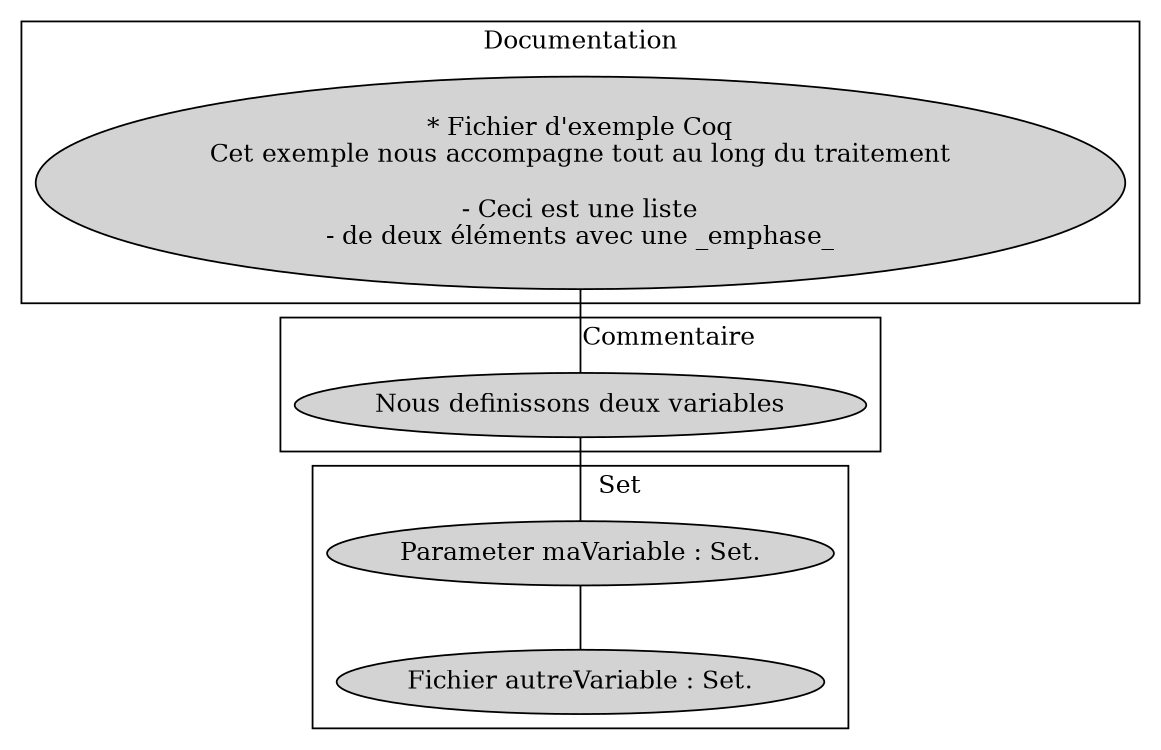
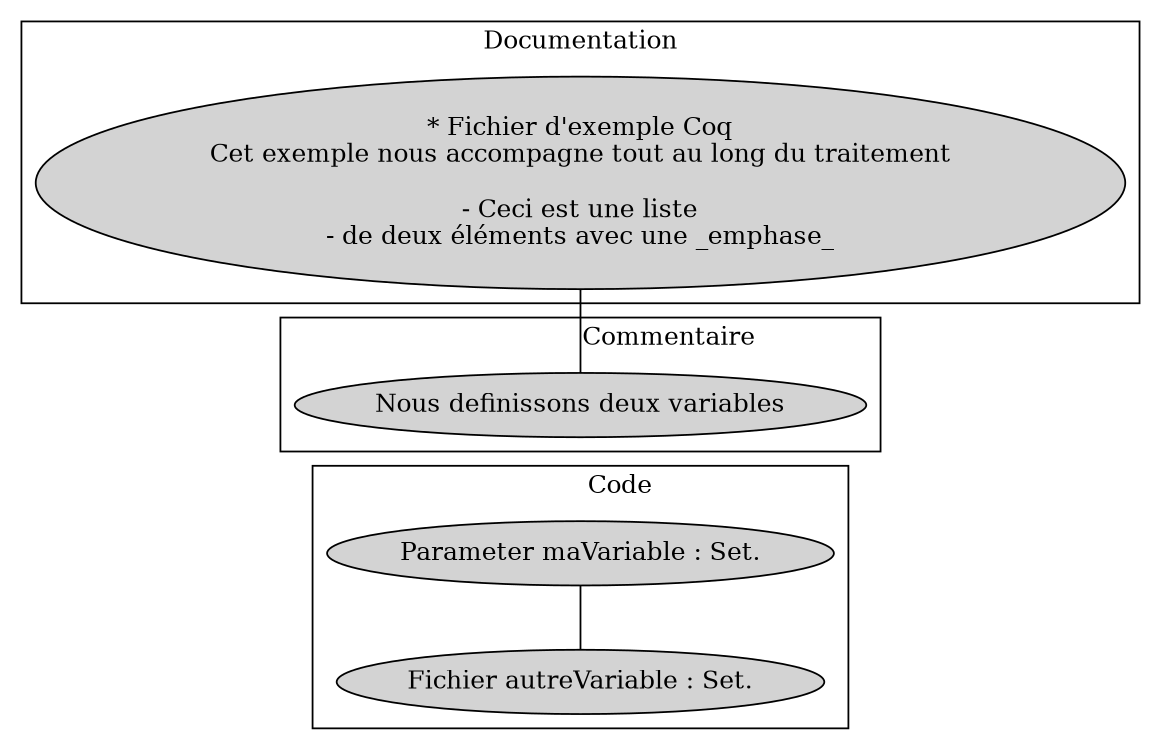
(580, 479) -> none
(580, 486) -> (580, 486)
